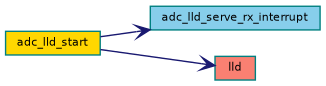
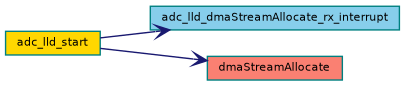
(235, 18) -> (275, 18)
(235, 68) -> (275, 68)
